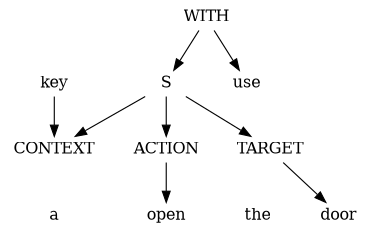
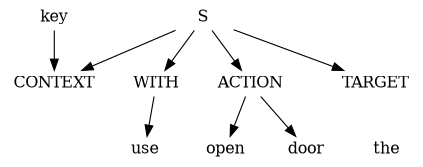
(189, 46) -> (183, 46)
(300, 179) -> (274, 112)
(54, 215) -> none
